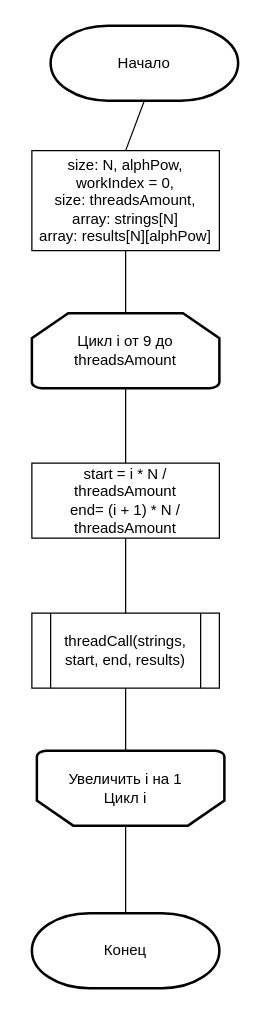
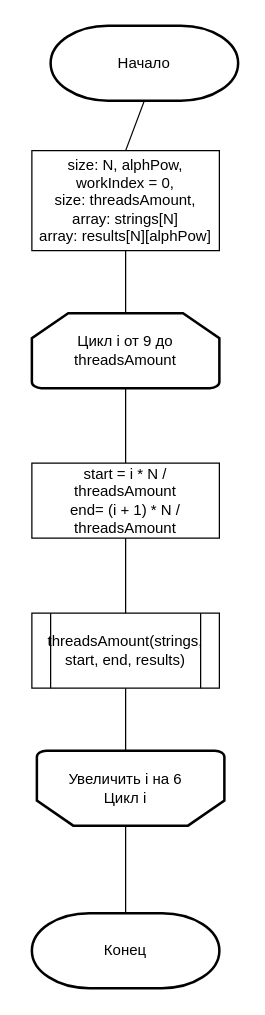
(126, 651) -> (126, 651)
(126, 788) -> (126, 788)
